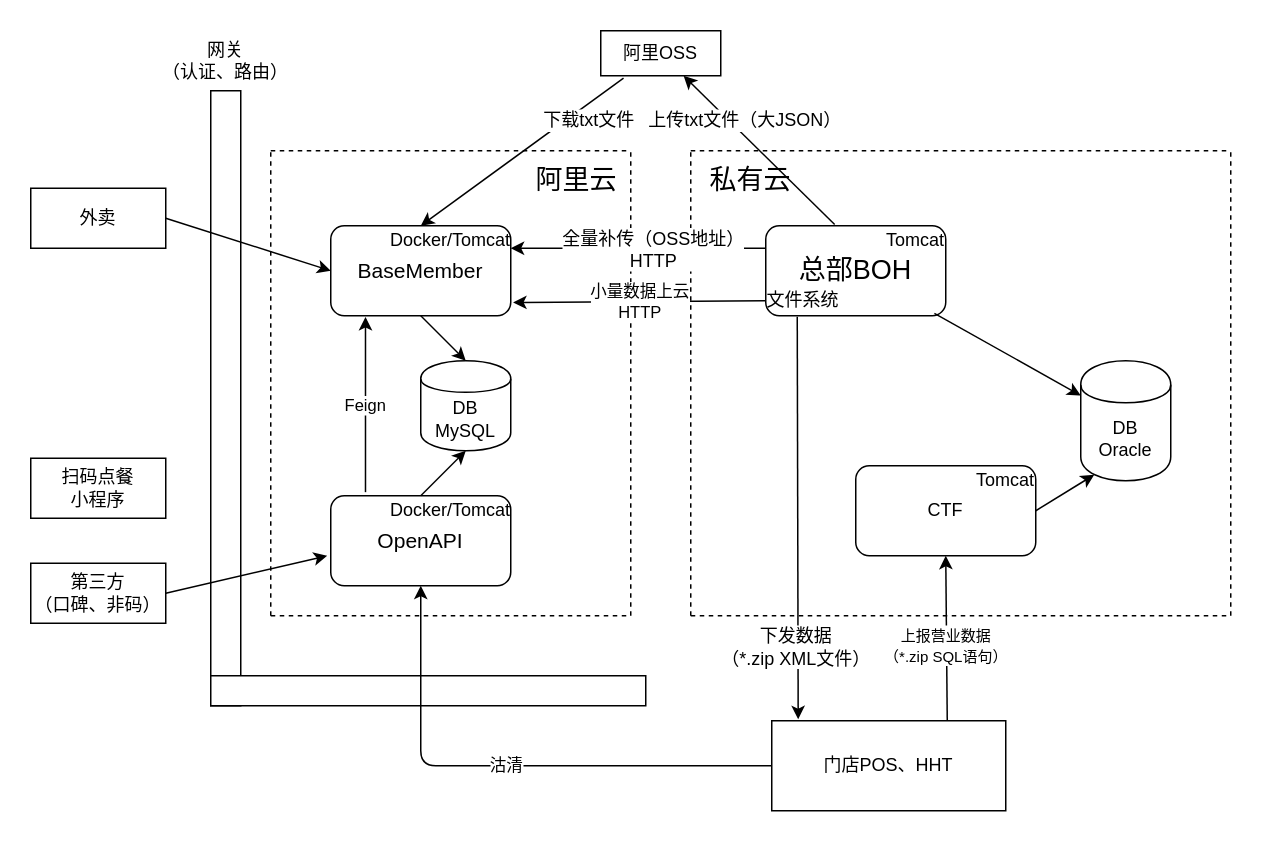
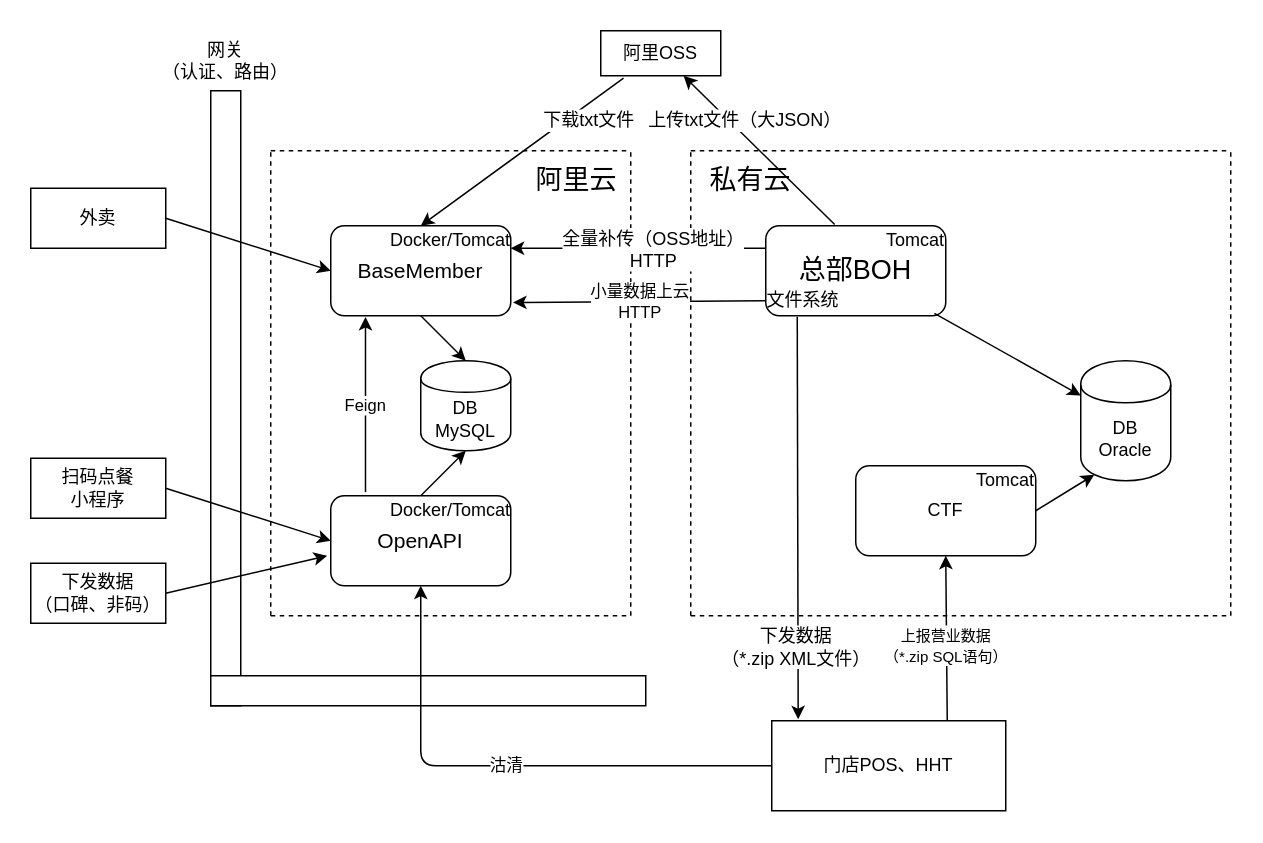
none -> (243, 513)
(98, 593) -> (98, 593)
